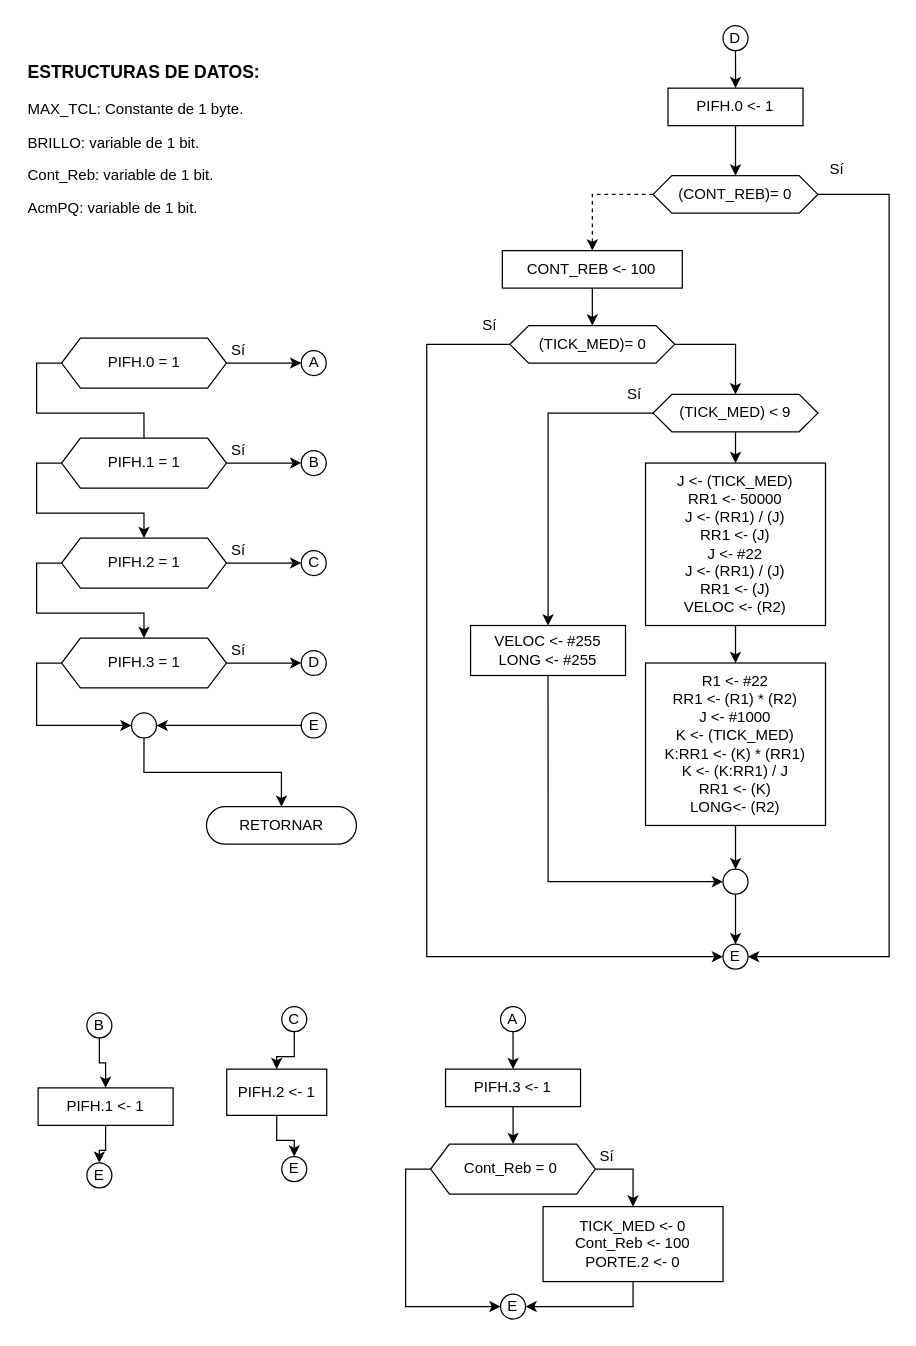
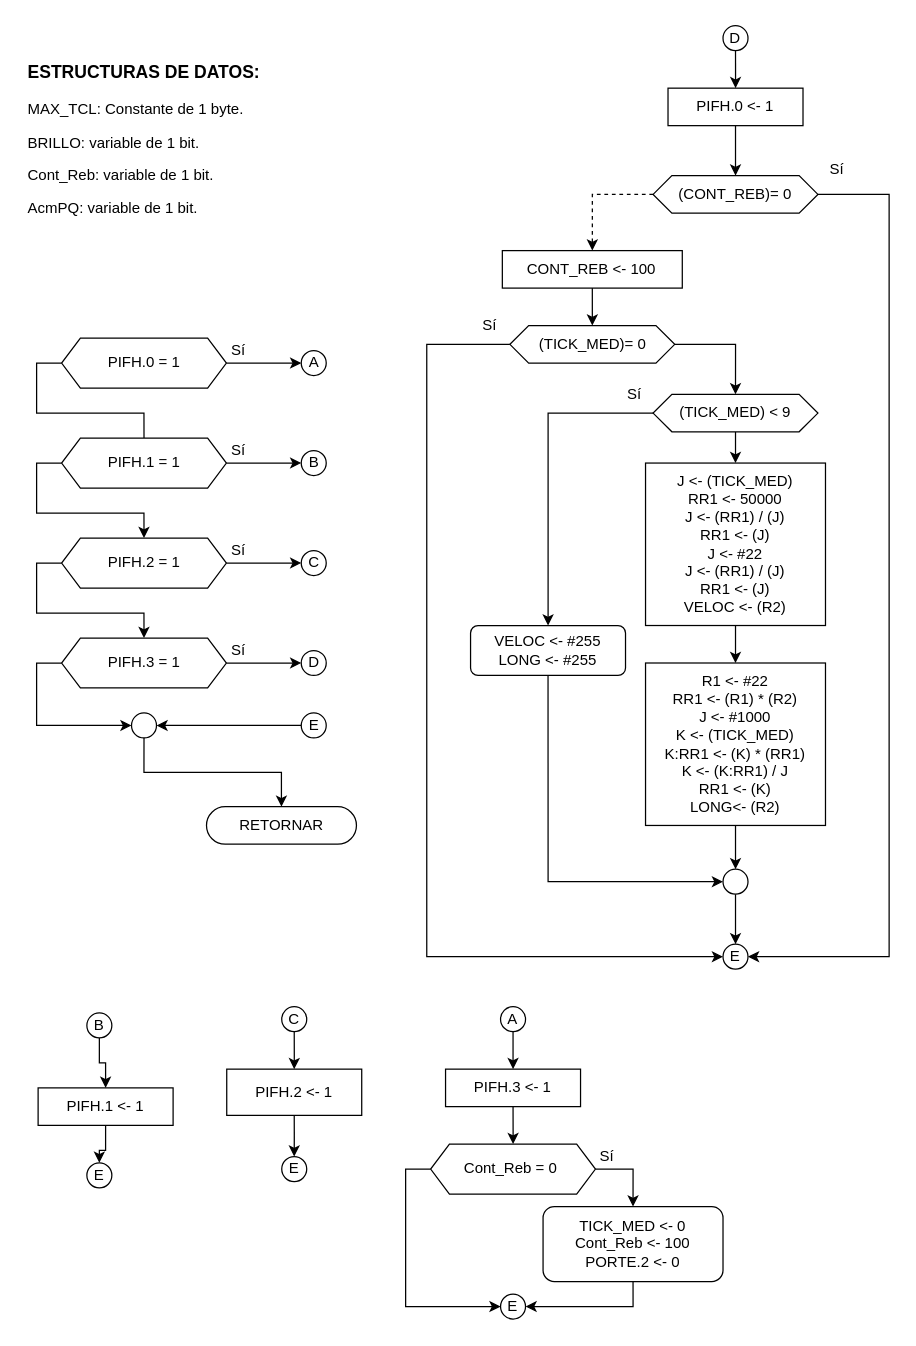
(548, 651) -> (548, 651)
(277, 1093) -> (294, 1093)
(633, 1244) -> (633, 1244)
